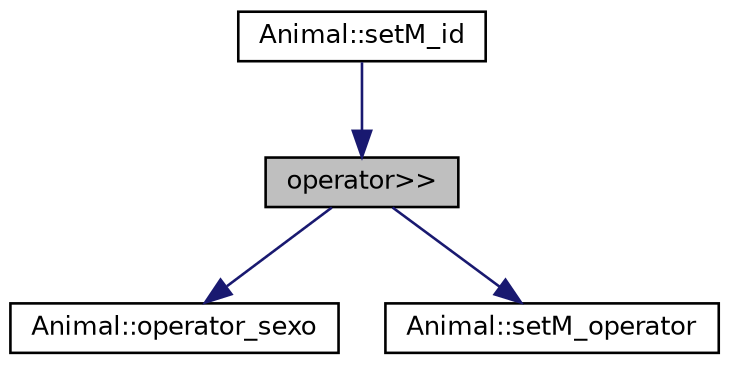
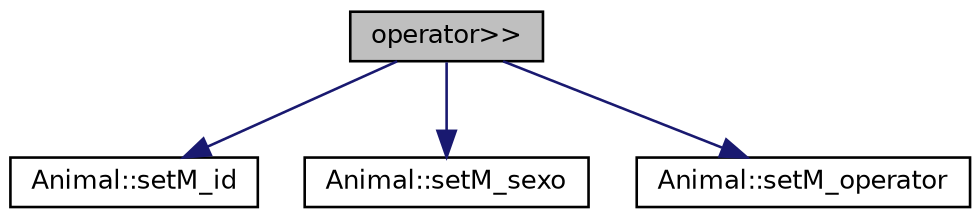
(362, 96) -> (302, 104)
(174, 328) -> (447, 182)
